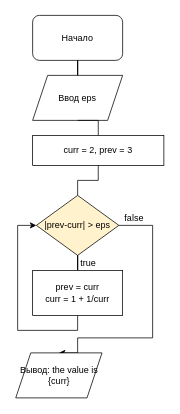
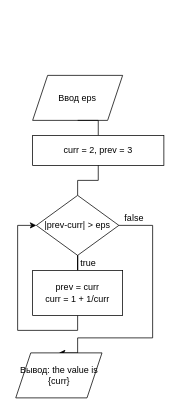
(78, 38) -> none
(78, 67) -> none
(78, 225) -> (78, 225)
